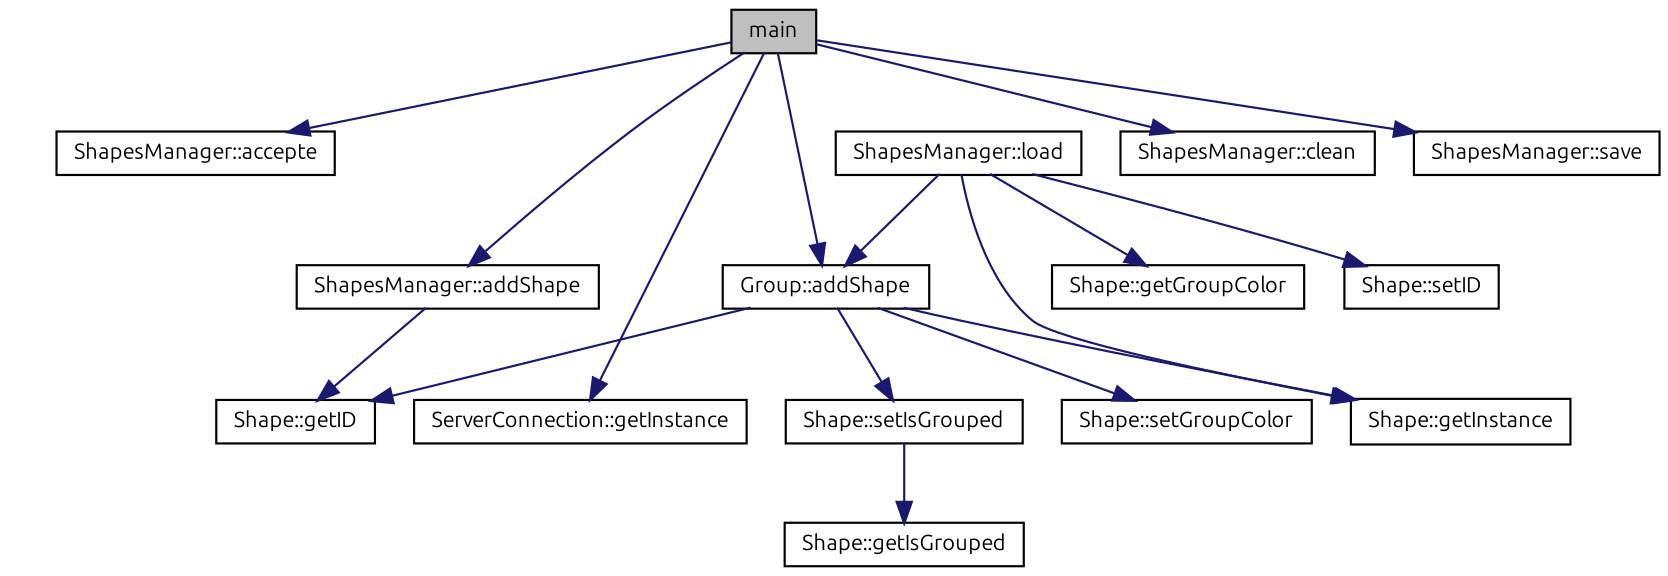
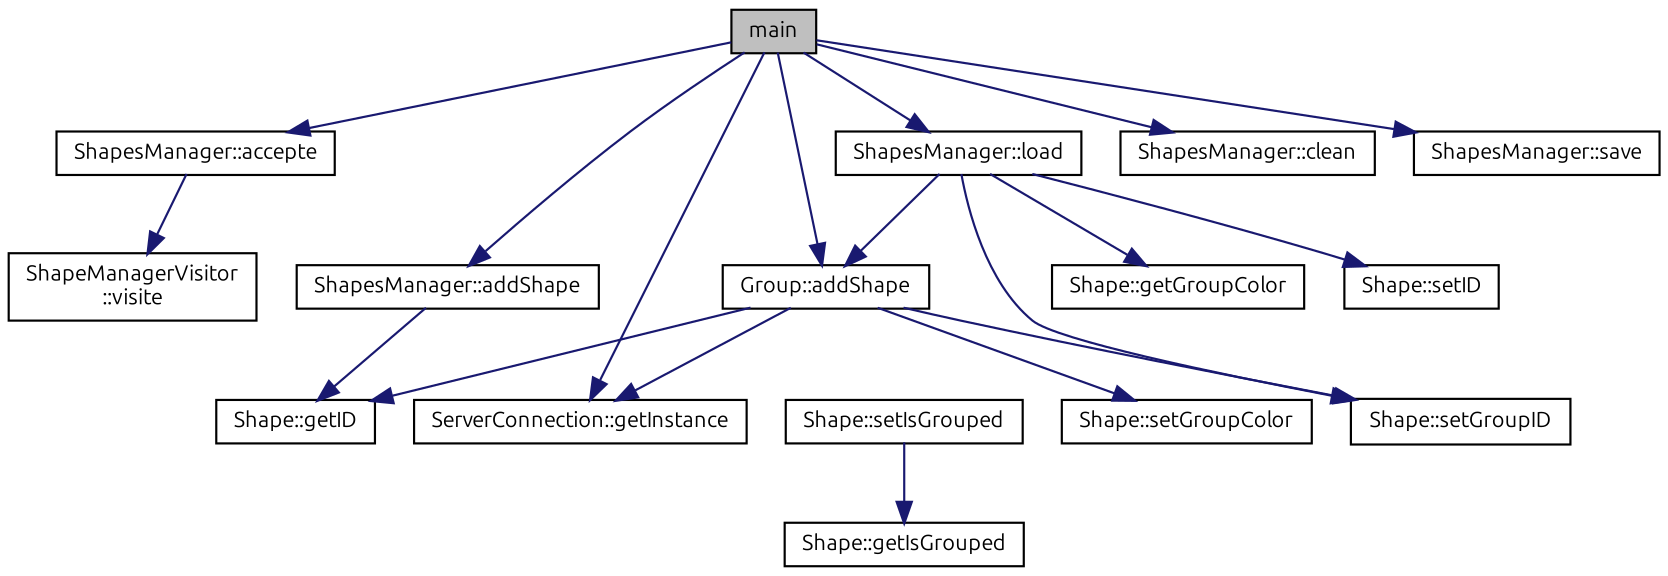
none -> (857, 87)
none -> (133, 287)
(859, 345) -> (713, 349)
(1461, 422) -> (1461, 422)
